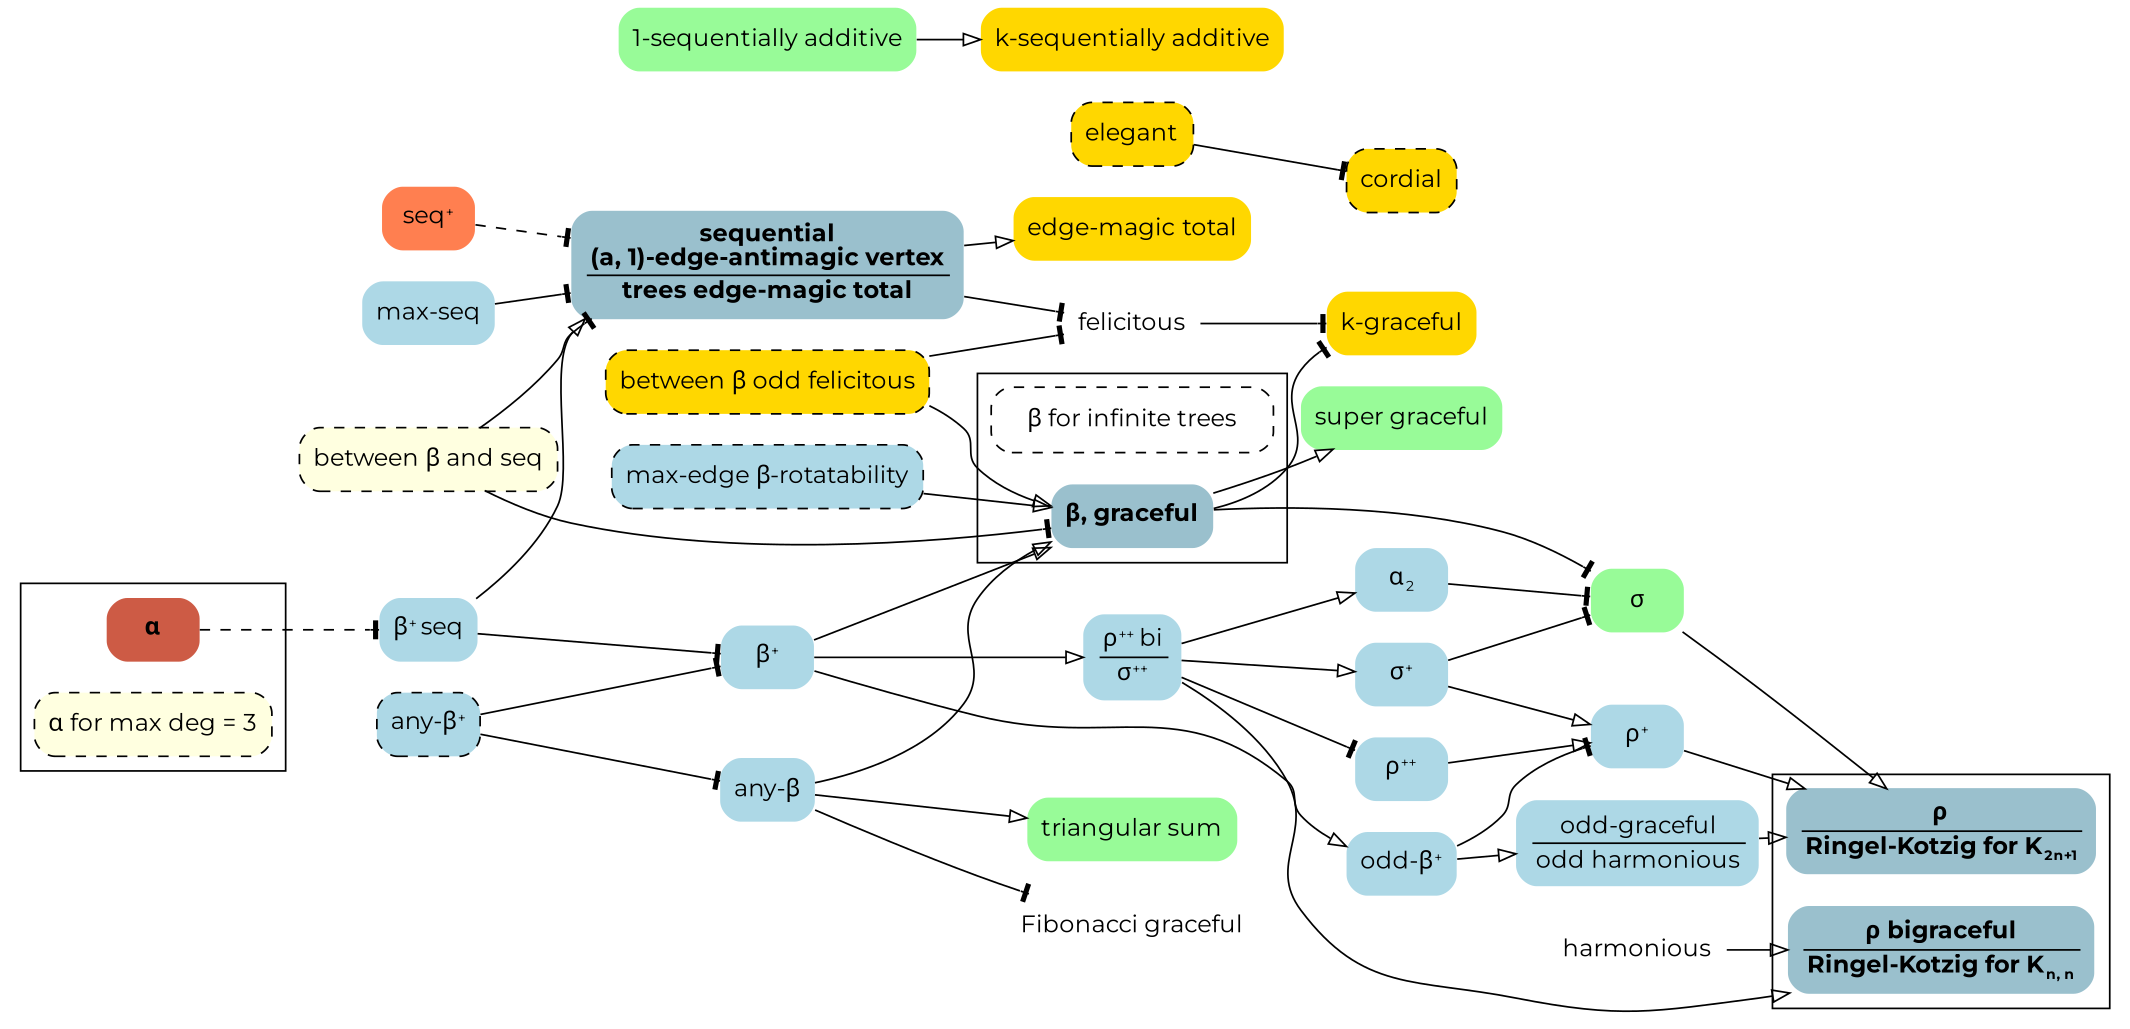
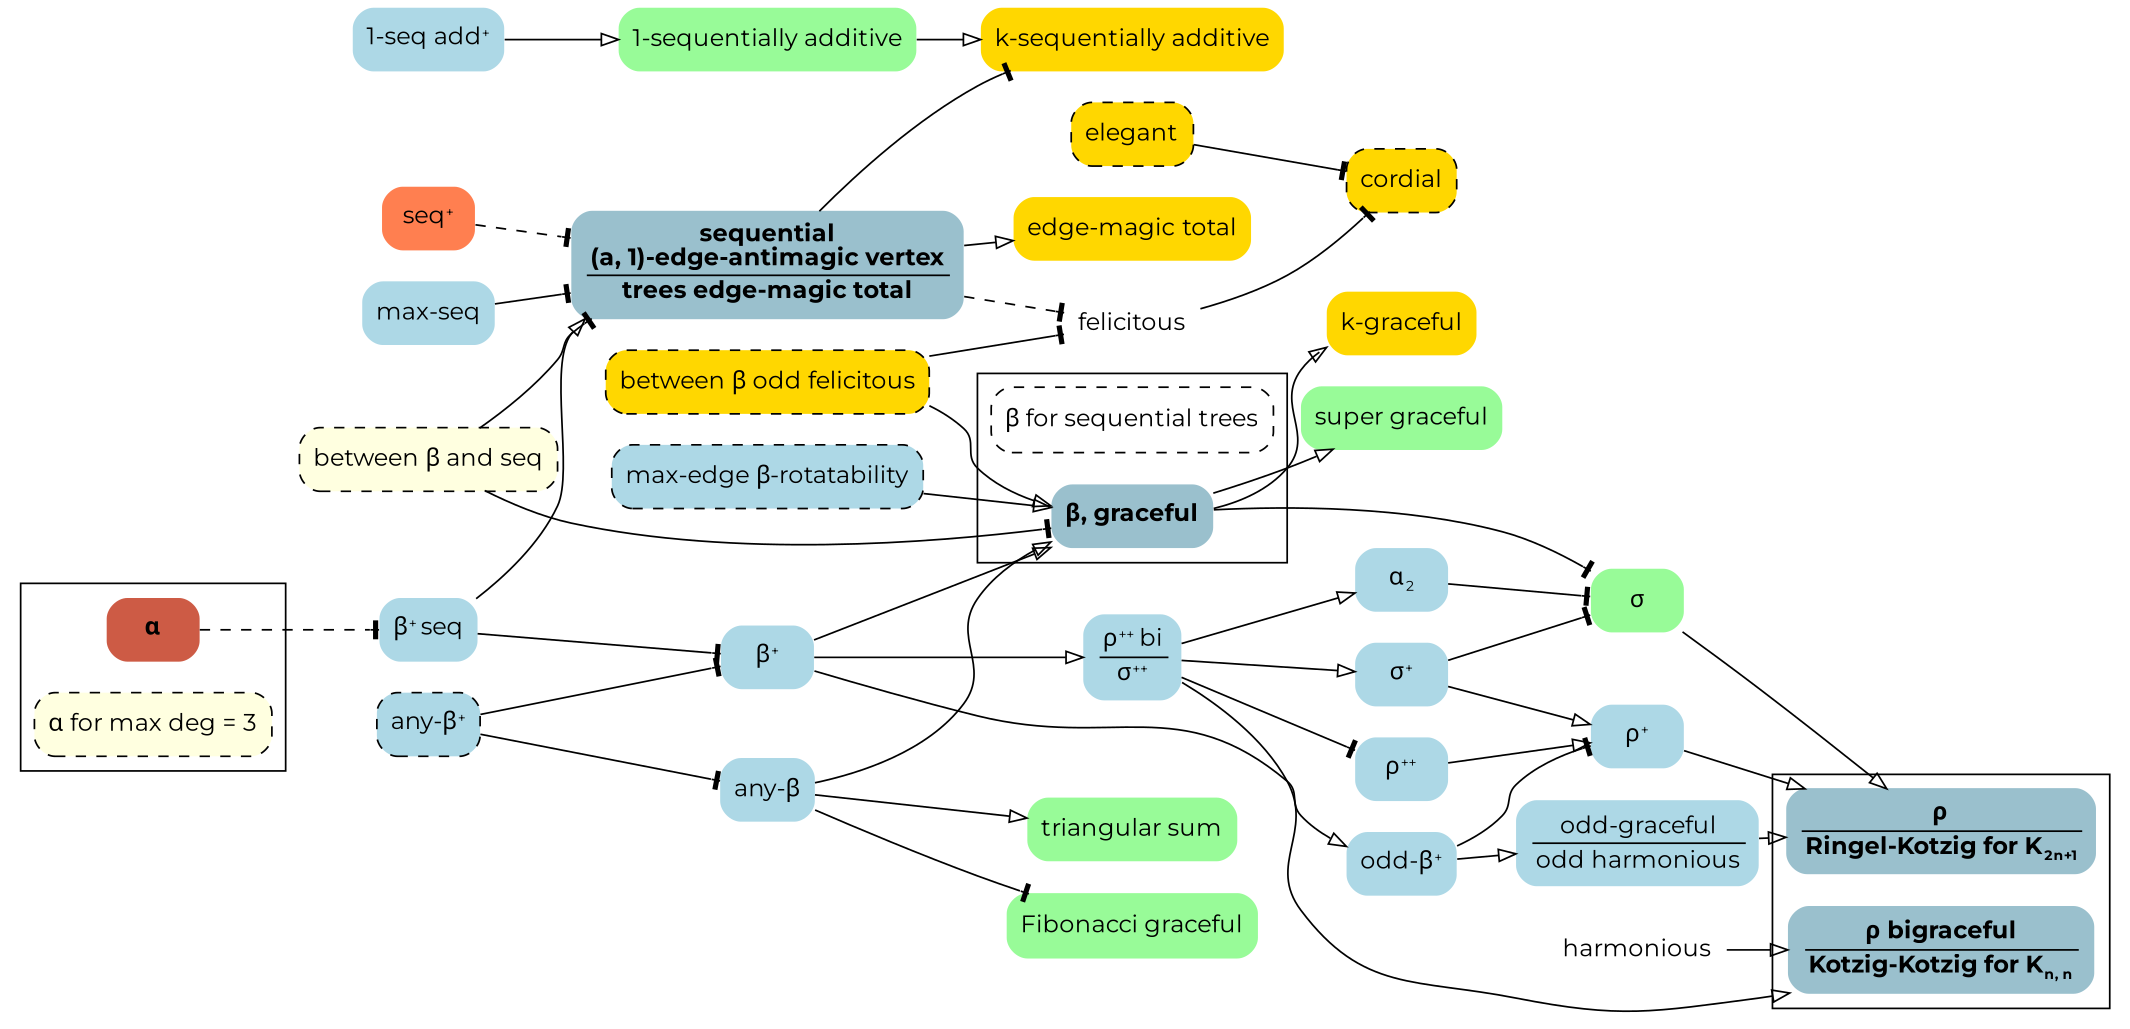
none -> (428, 40)
none -> (905, 135)
(1010, 304) -> (1010, 304)
(1259, 324) -> (1288, 275)
(1132, 420) -> (1132, 420)
(1298, 443) -> (1298, 443)
(1132, 926) -> (1132, 926)
(1926, 965) -> (1926, 965)
